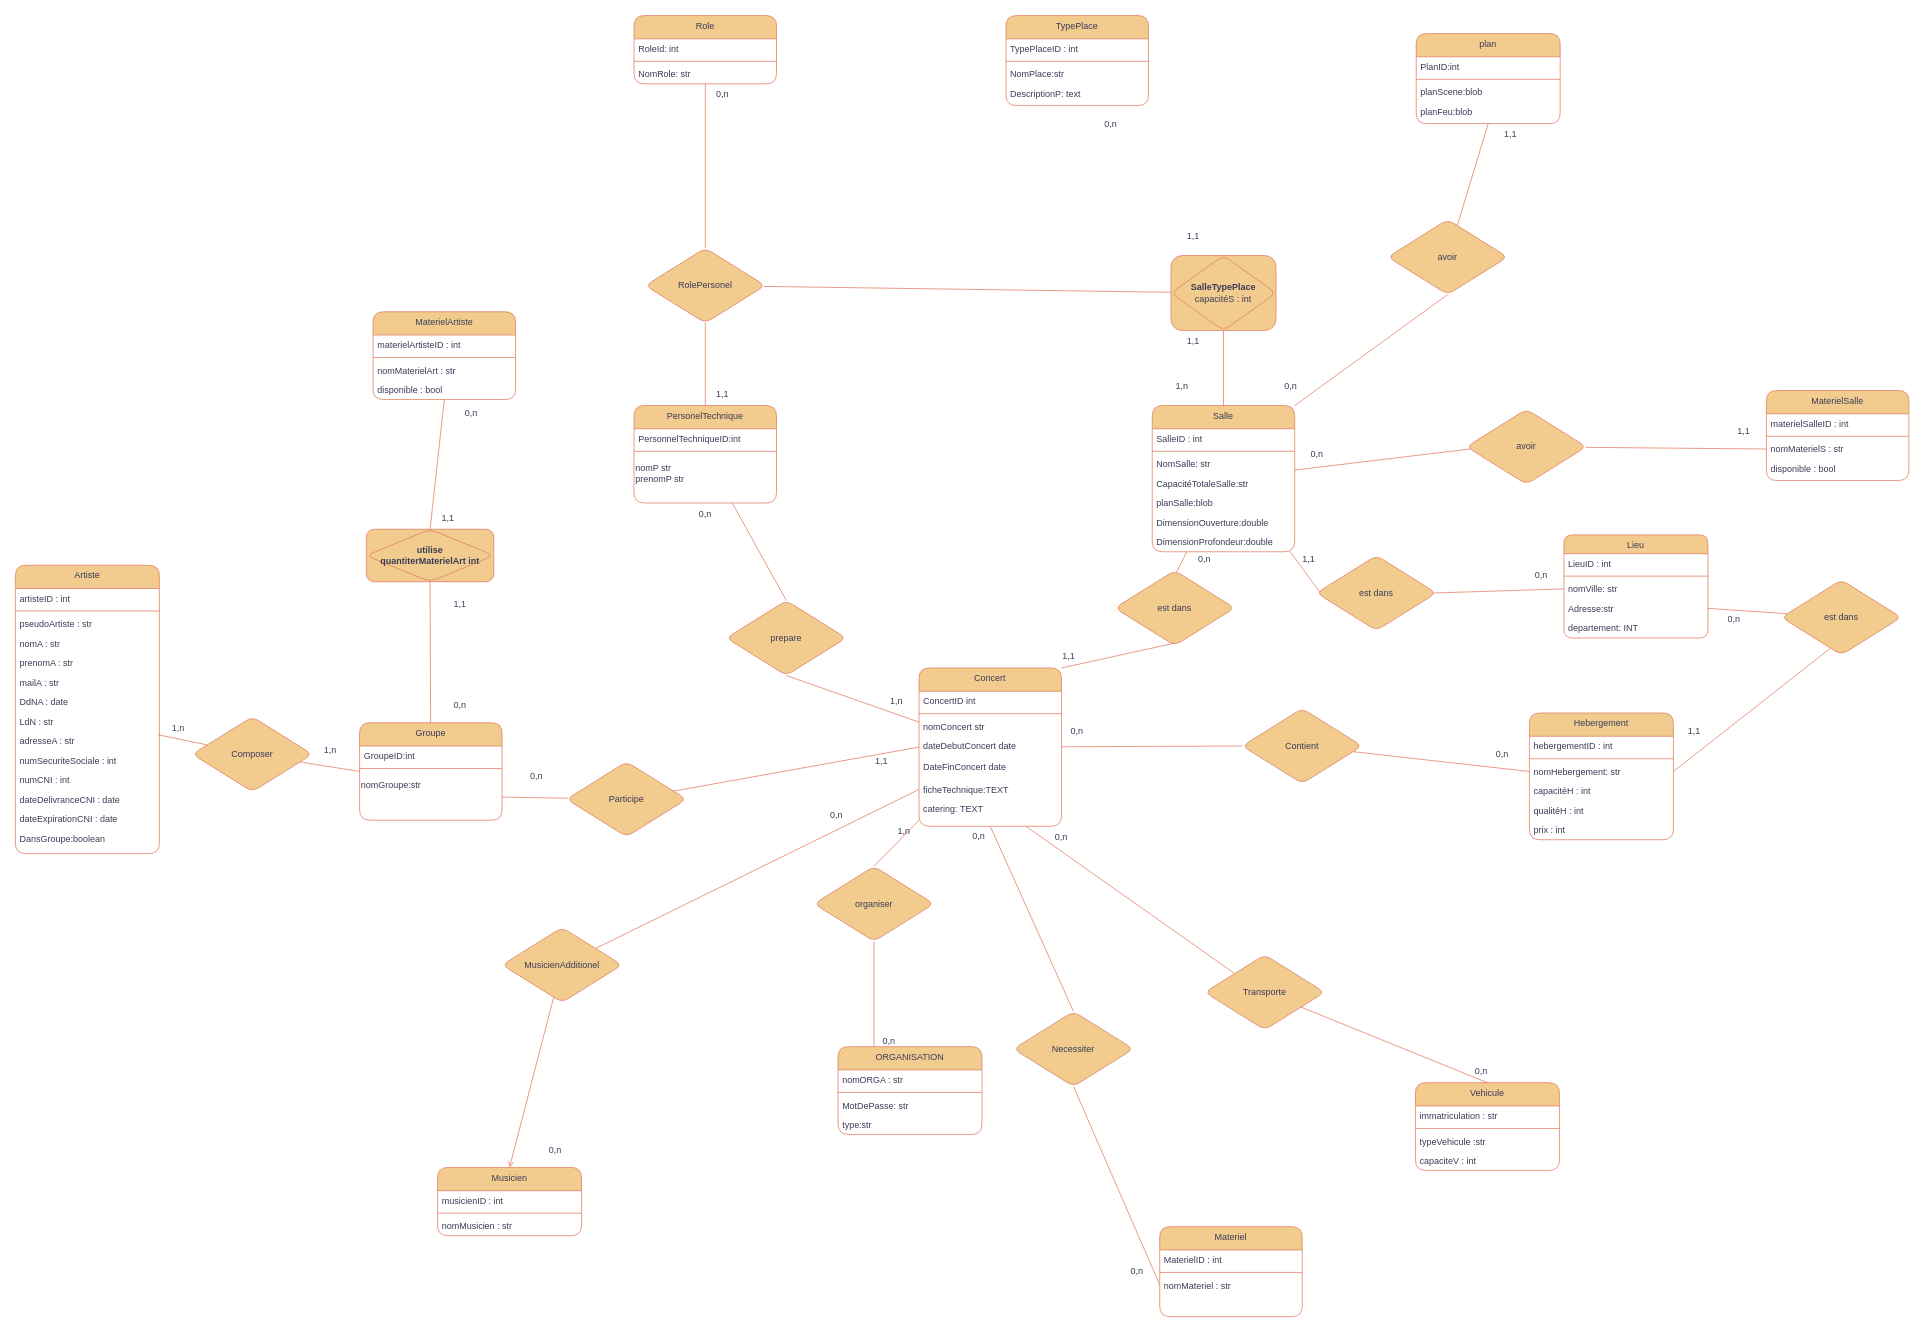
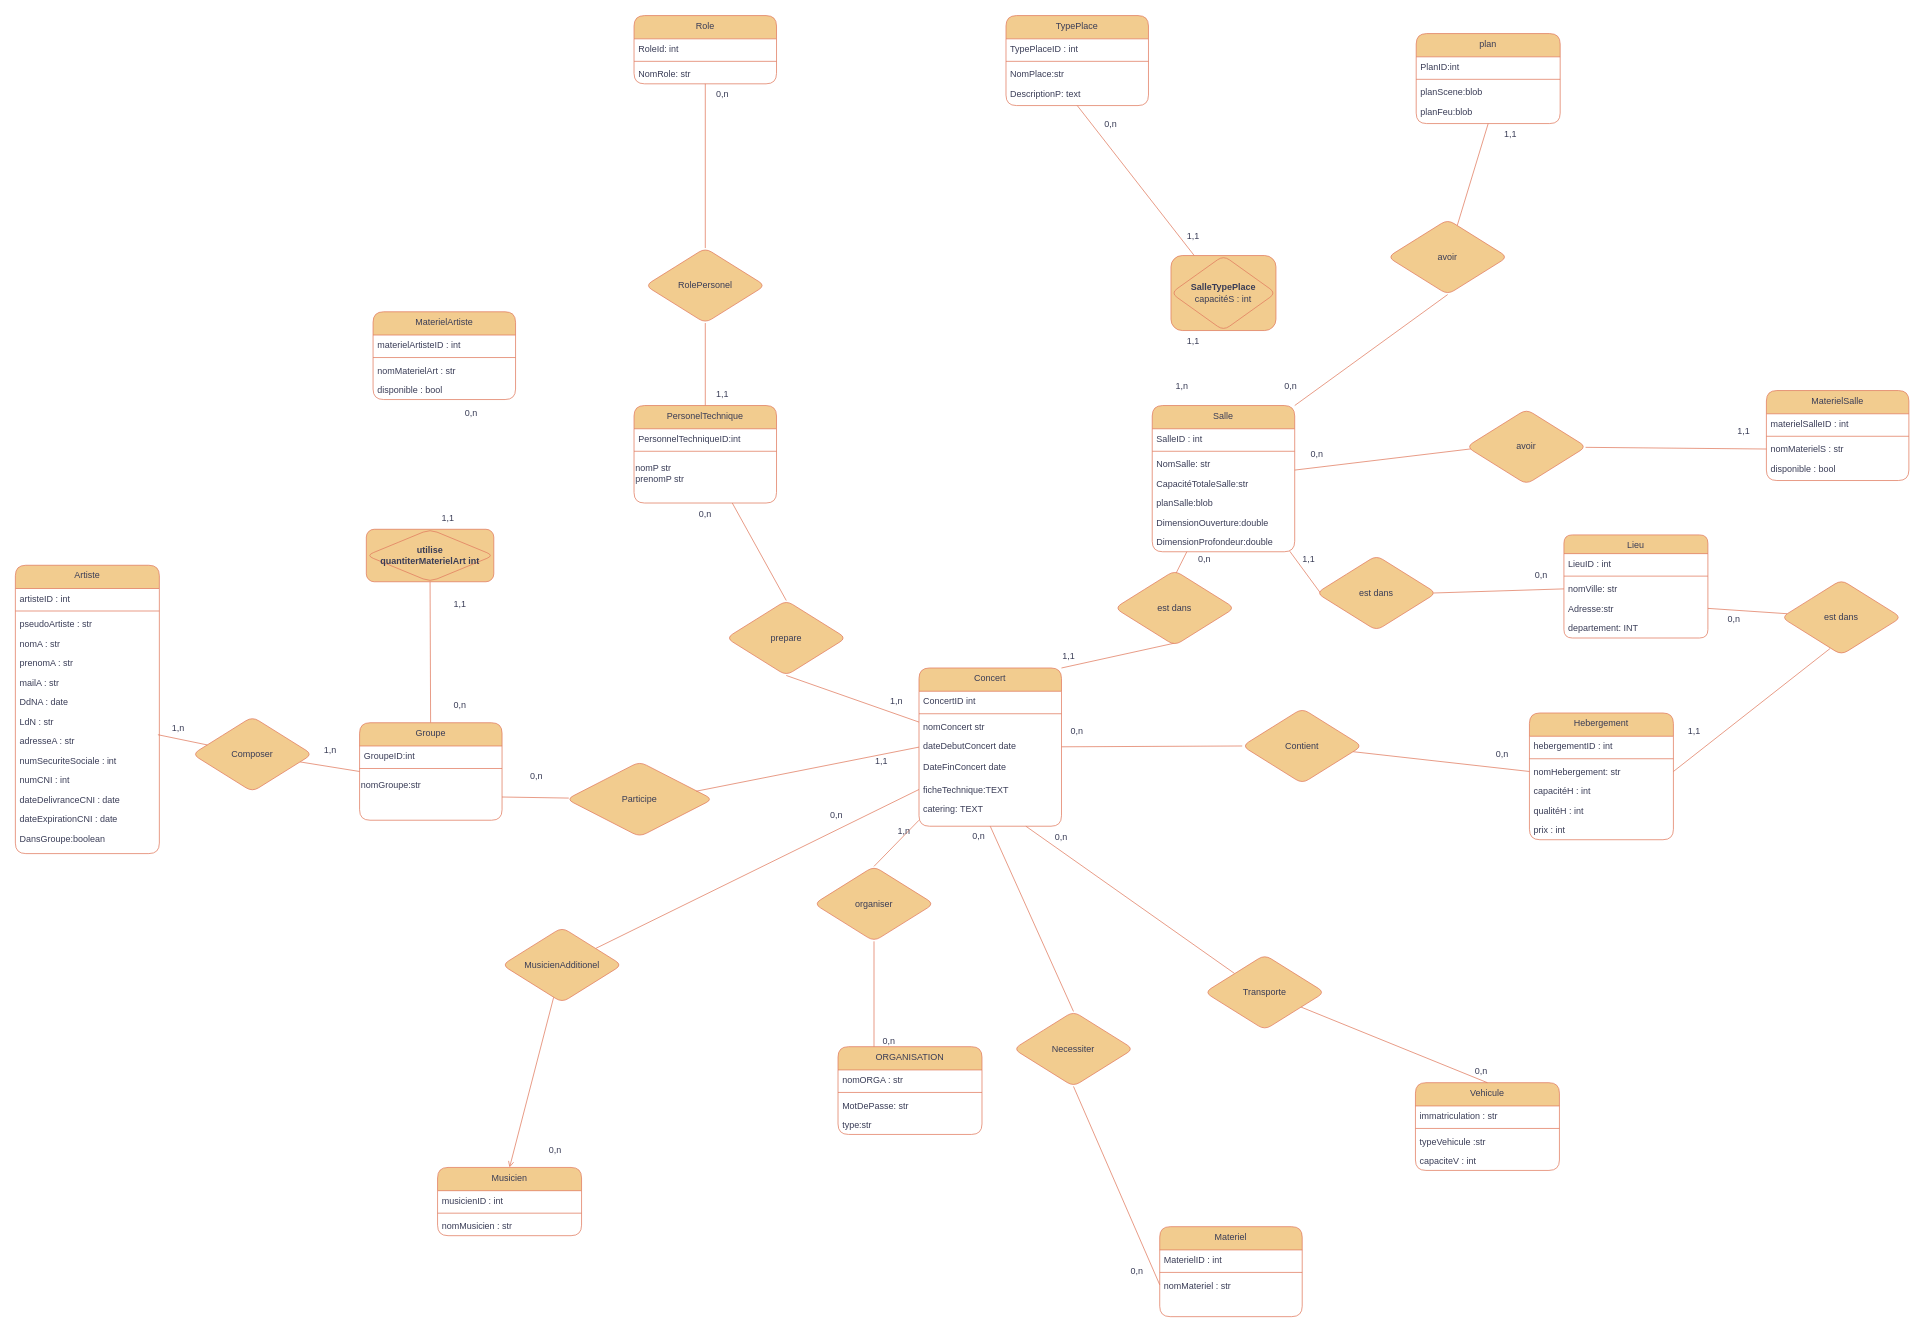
(968, 289) -> (1136, 181)
(1224, 368) -> none
(437, 465) -> none
(627, 799) -> (640, 799)
